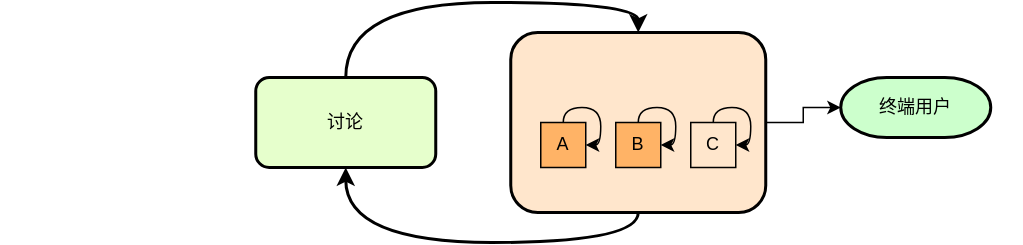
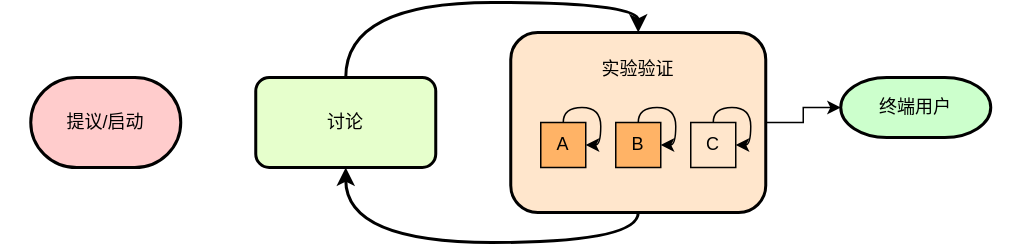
none -> (638, 70)
none -> (106, 122)
